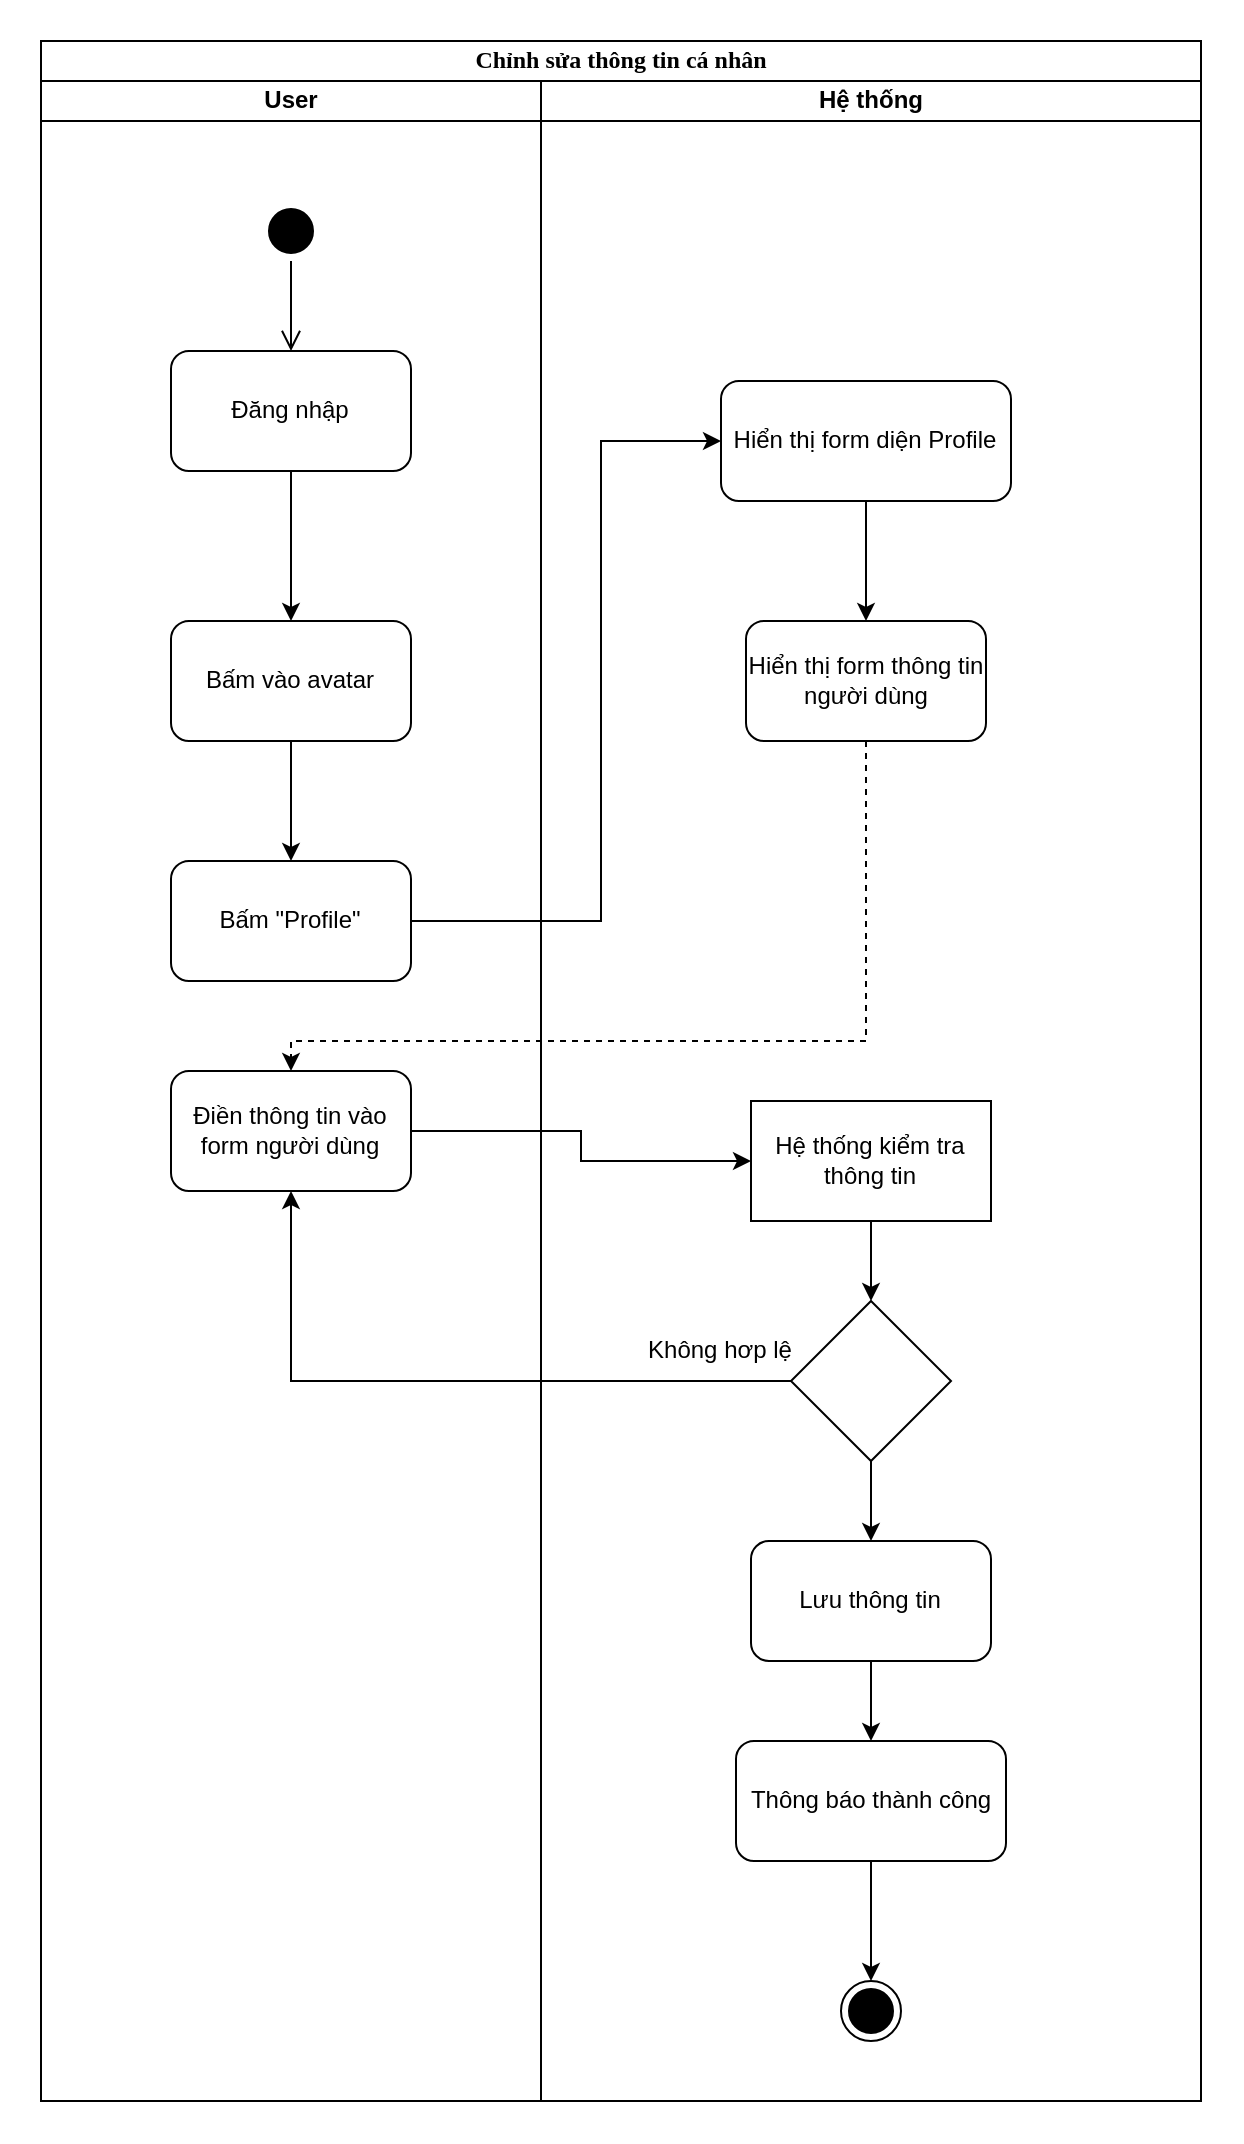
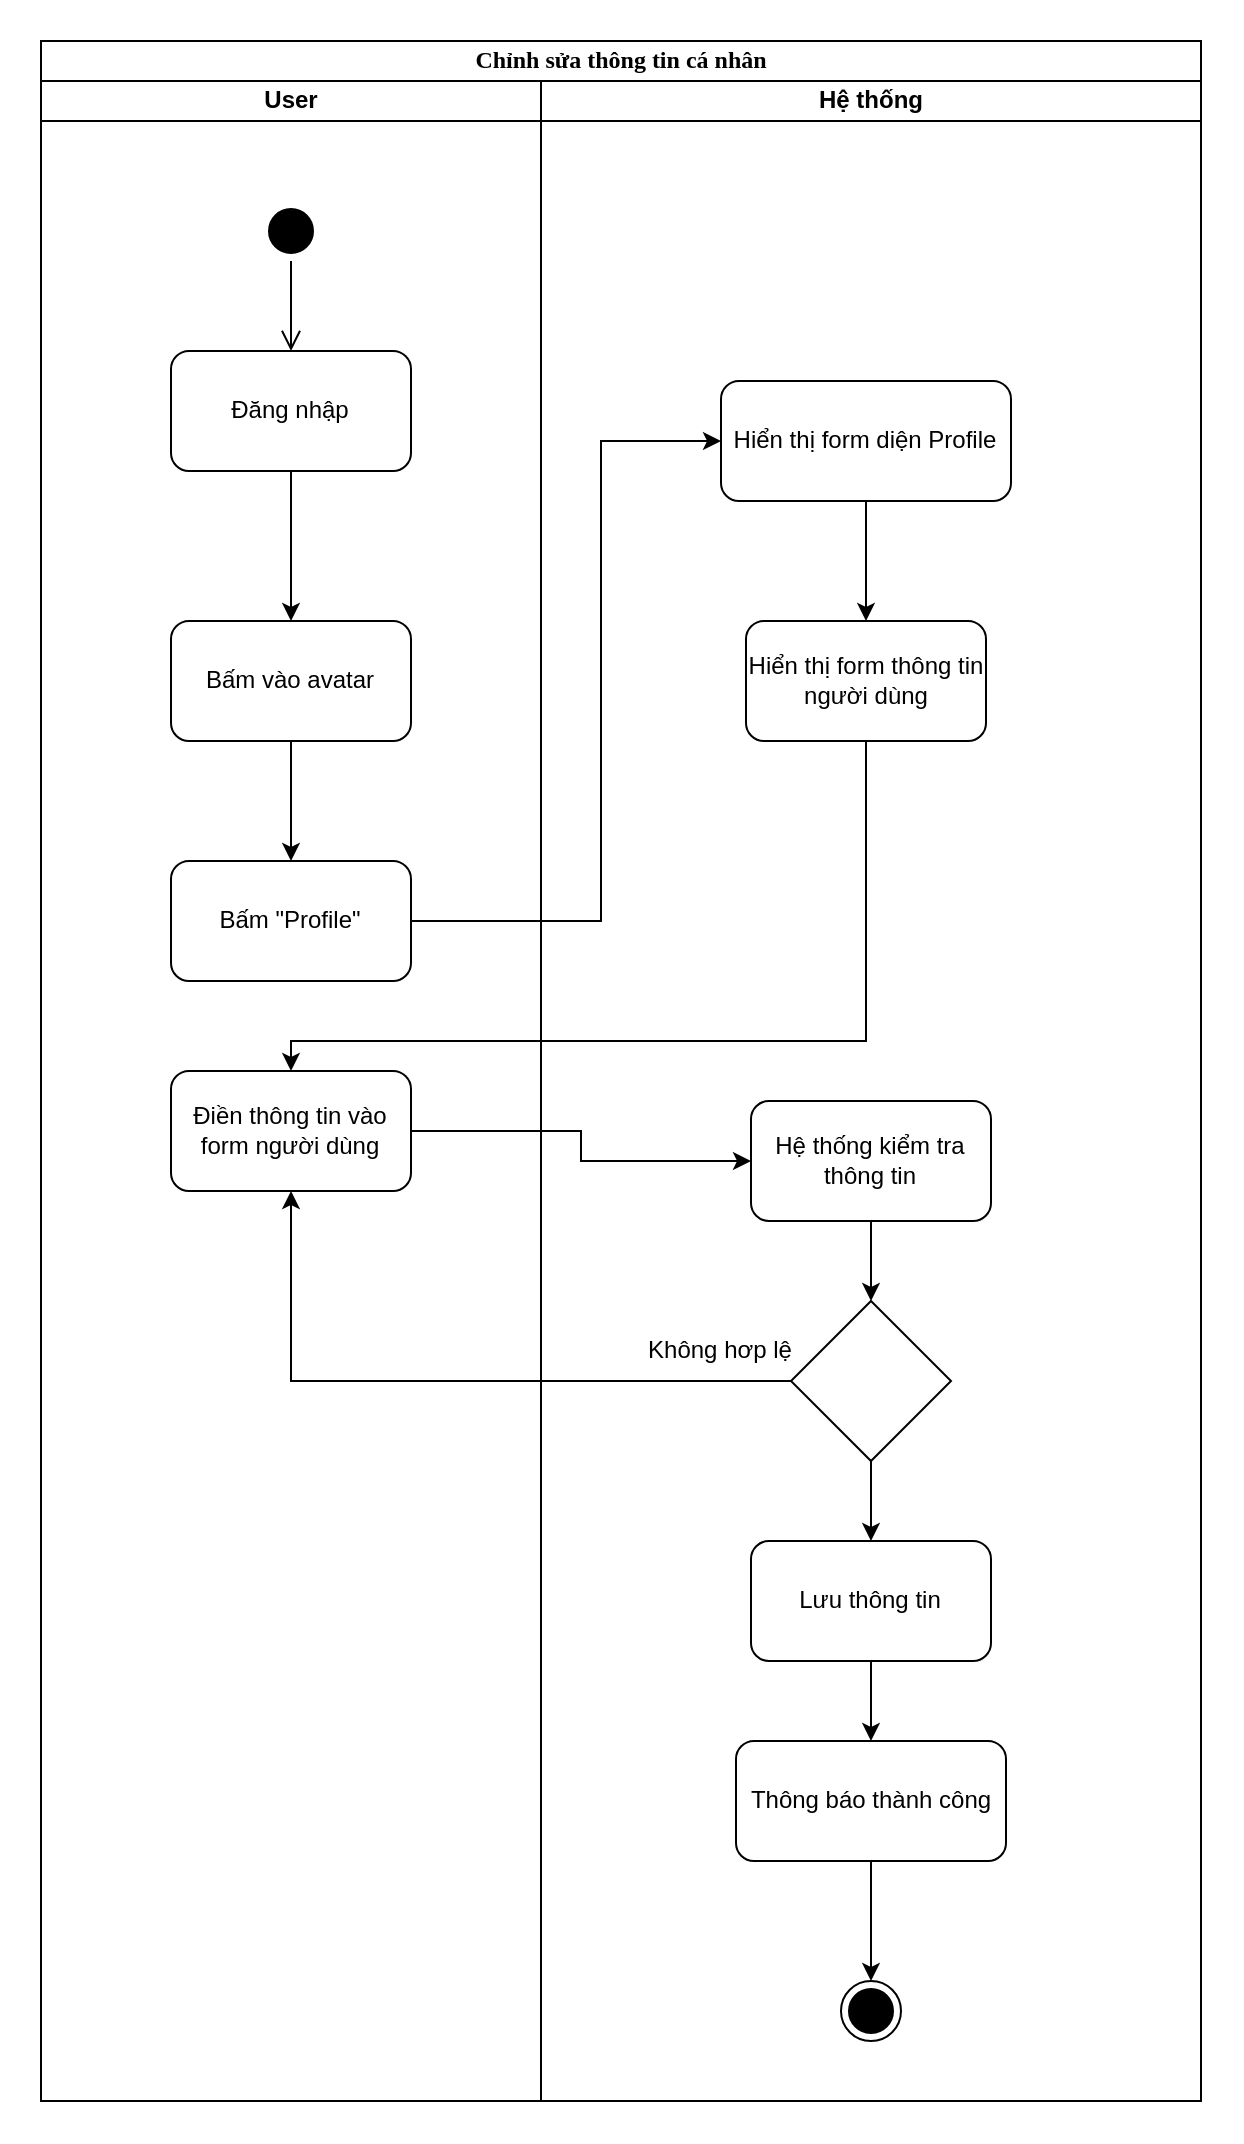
(854, 1041) -> (854, 1041)
(871, 1161) -> (871, 1161)
